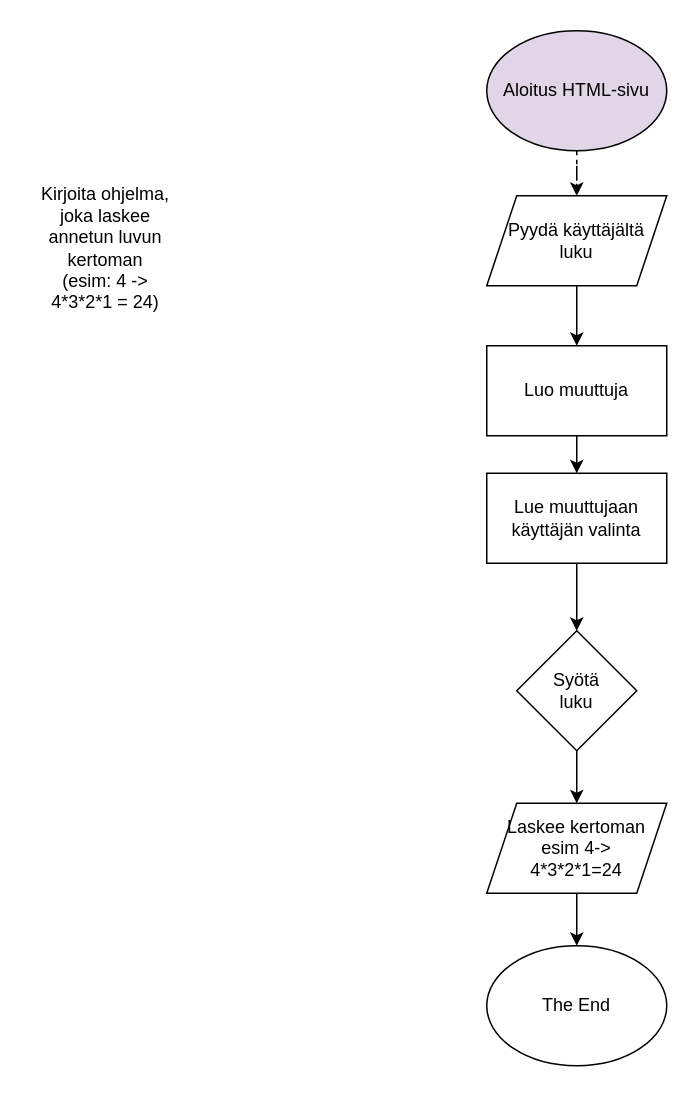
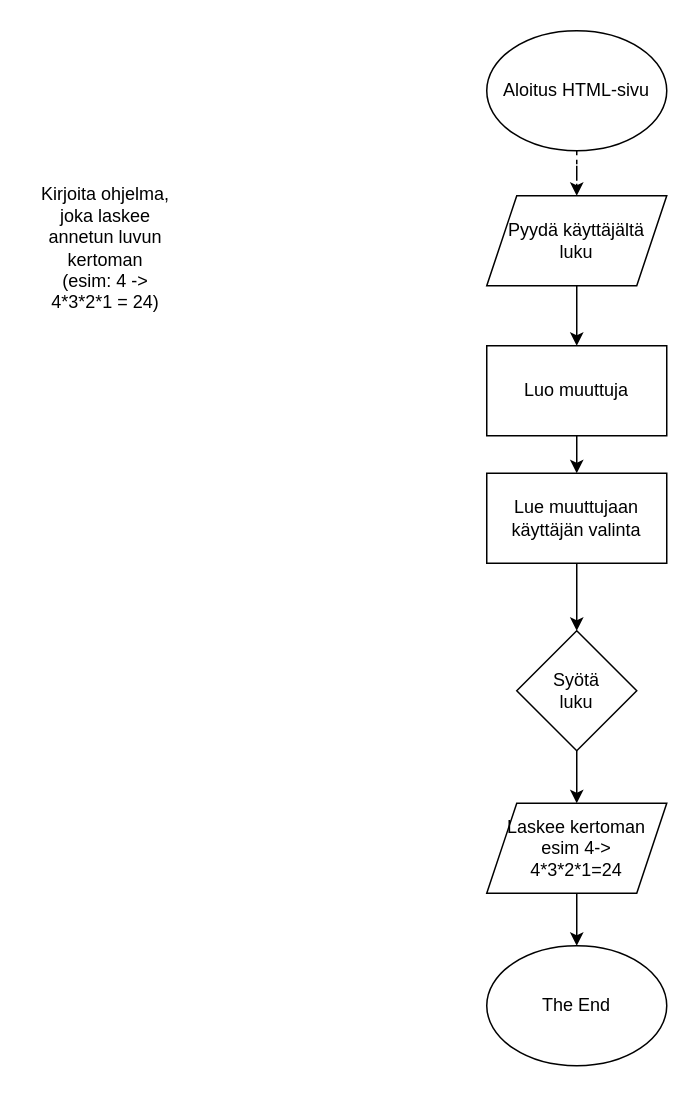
(577, 91) -> (577, 91)
